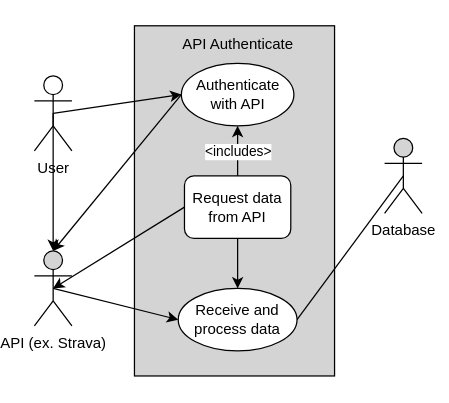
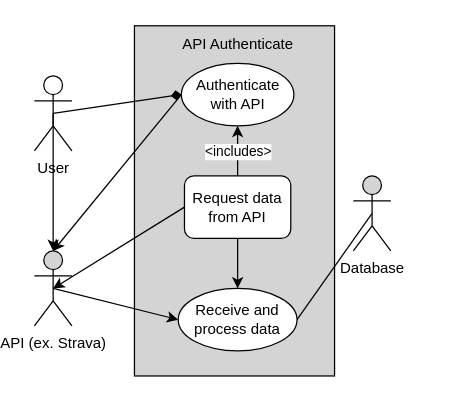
(171, 96) -> (171, 96)
(403, 176) -> (372, 213)
